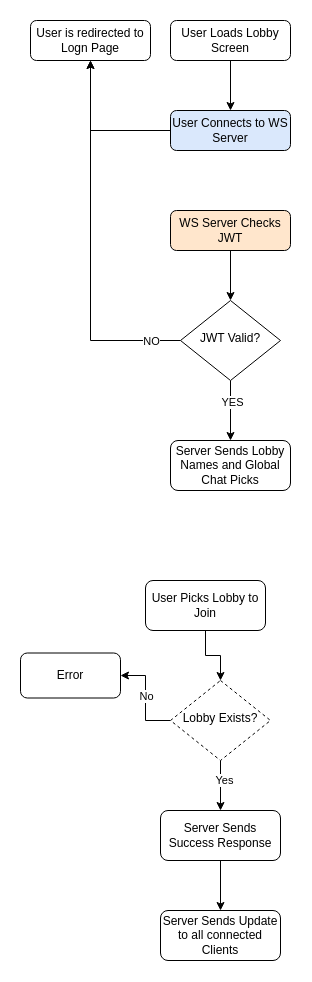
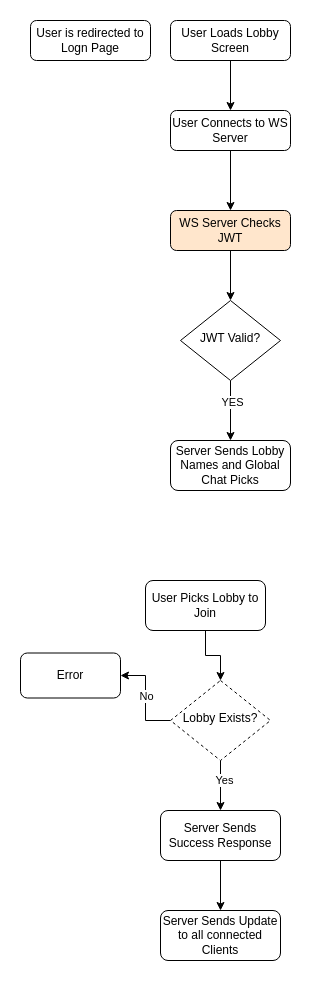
(132, 131) -> (231, 177)
(231, 131) -> (231, 131)
(91, 281) -> none
